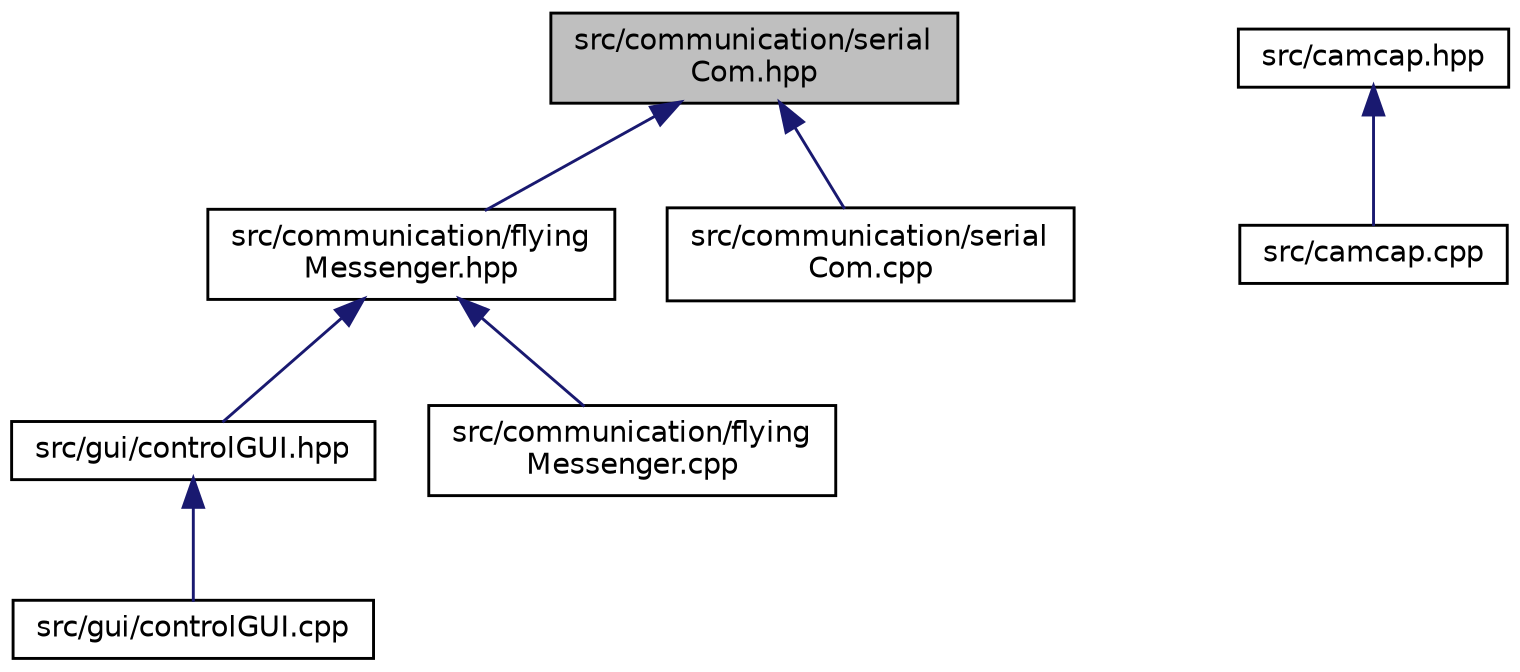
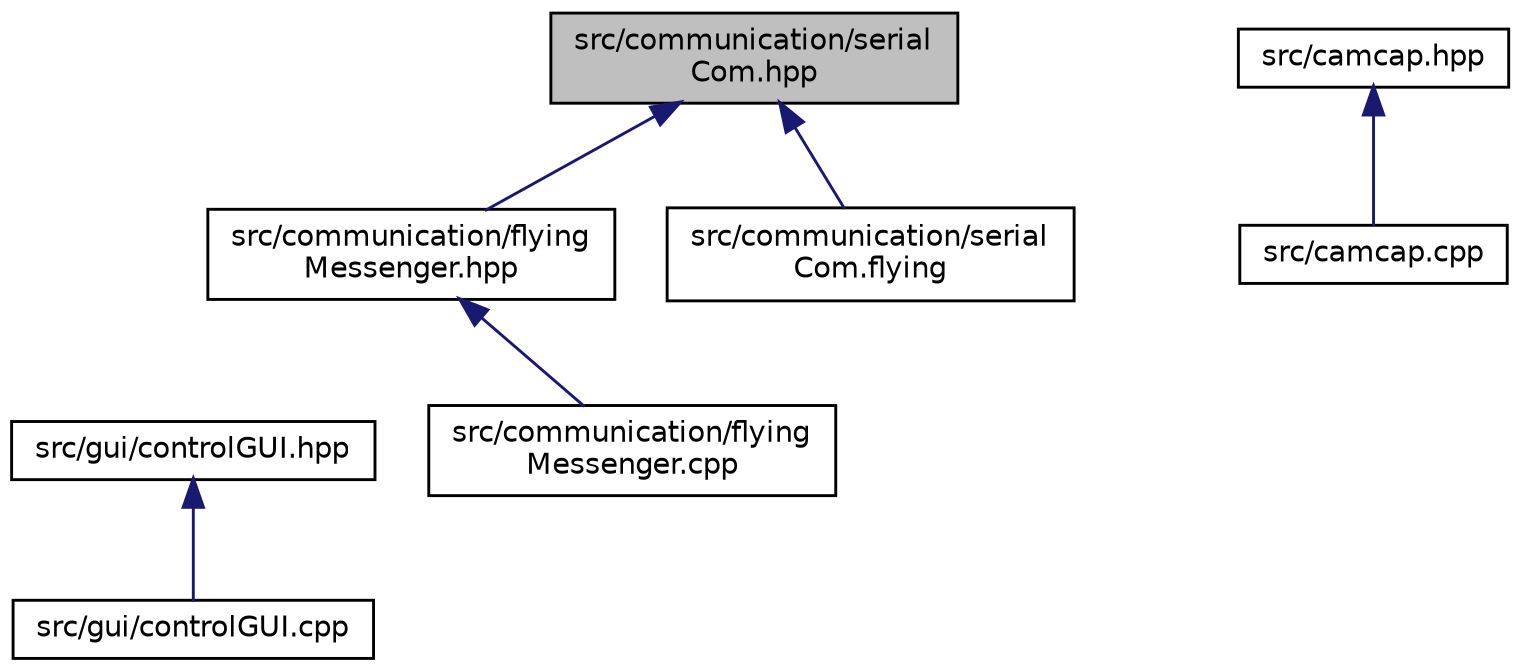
(871, 254) -> (871, 254)
(282, 370) -> none
